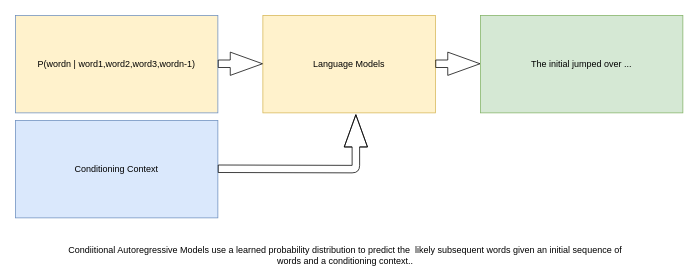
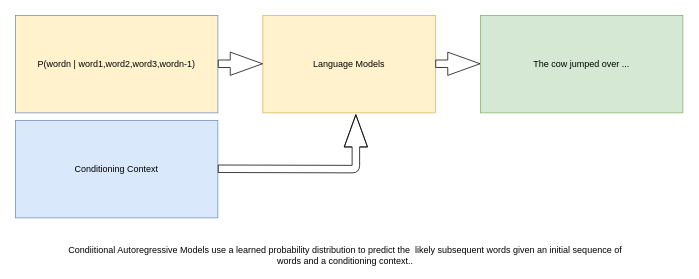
(582, 64) -> (582, 64)
